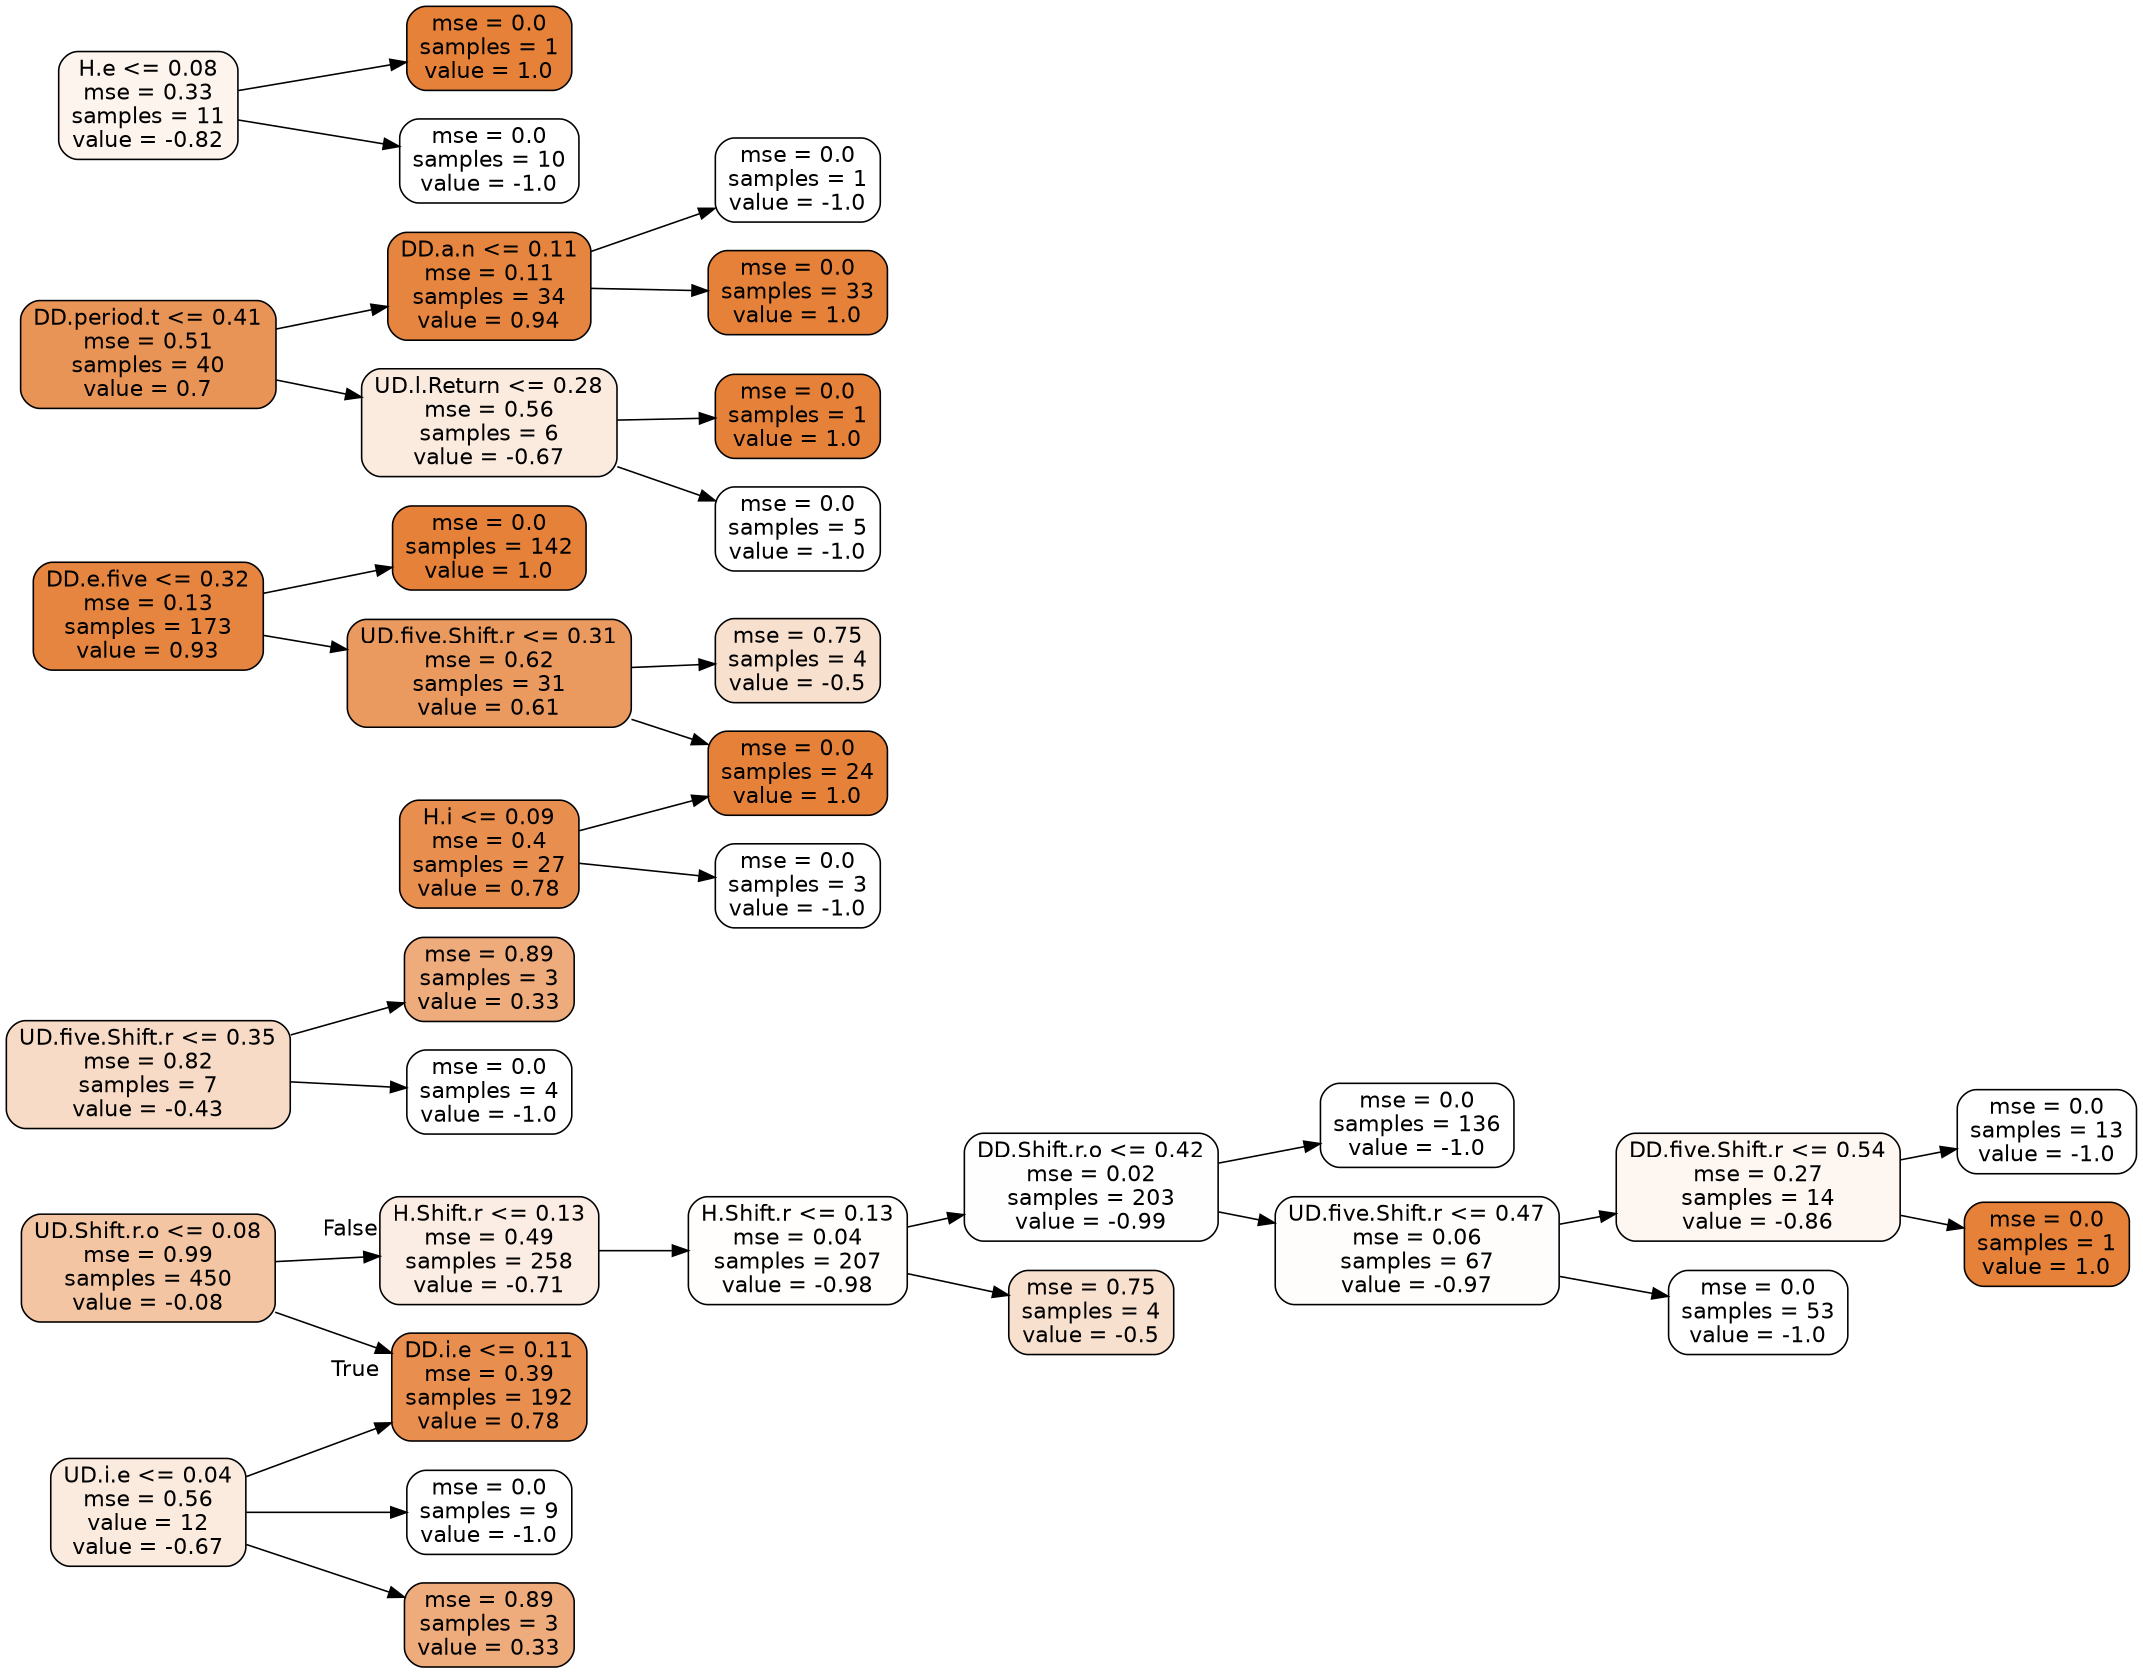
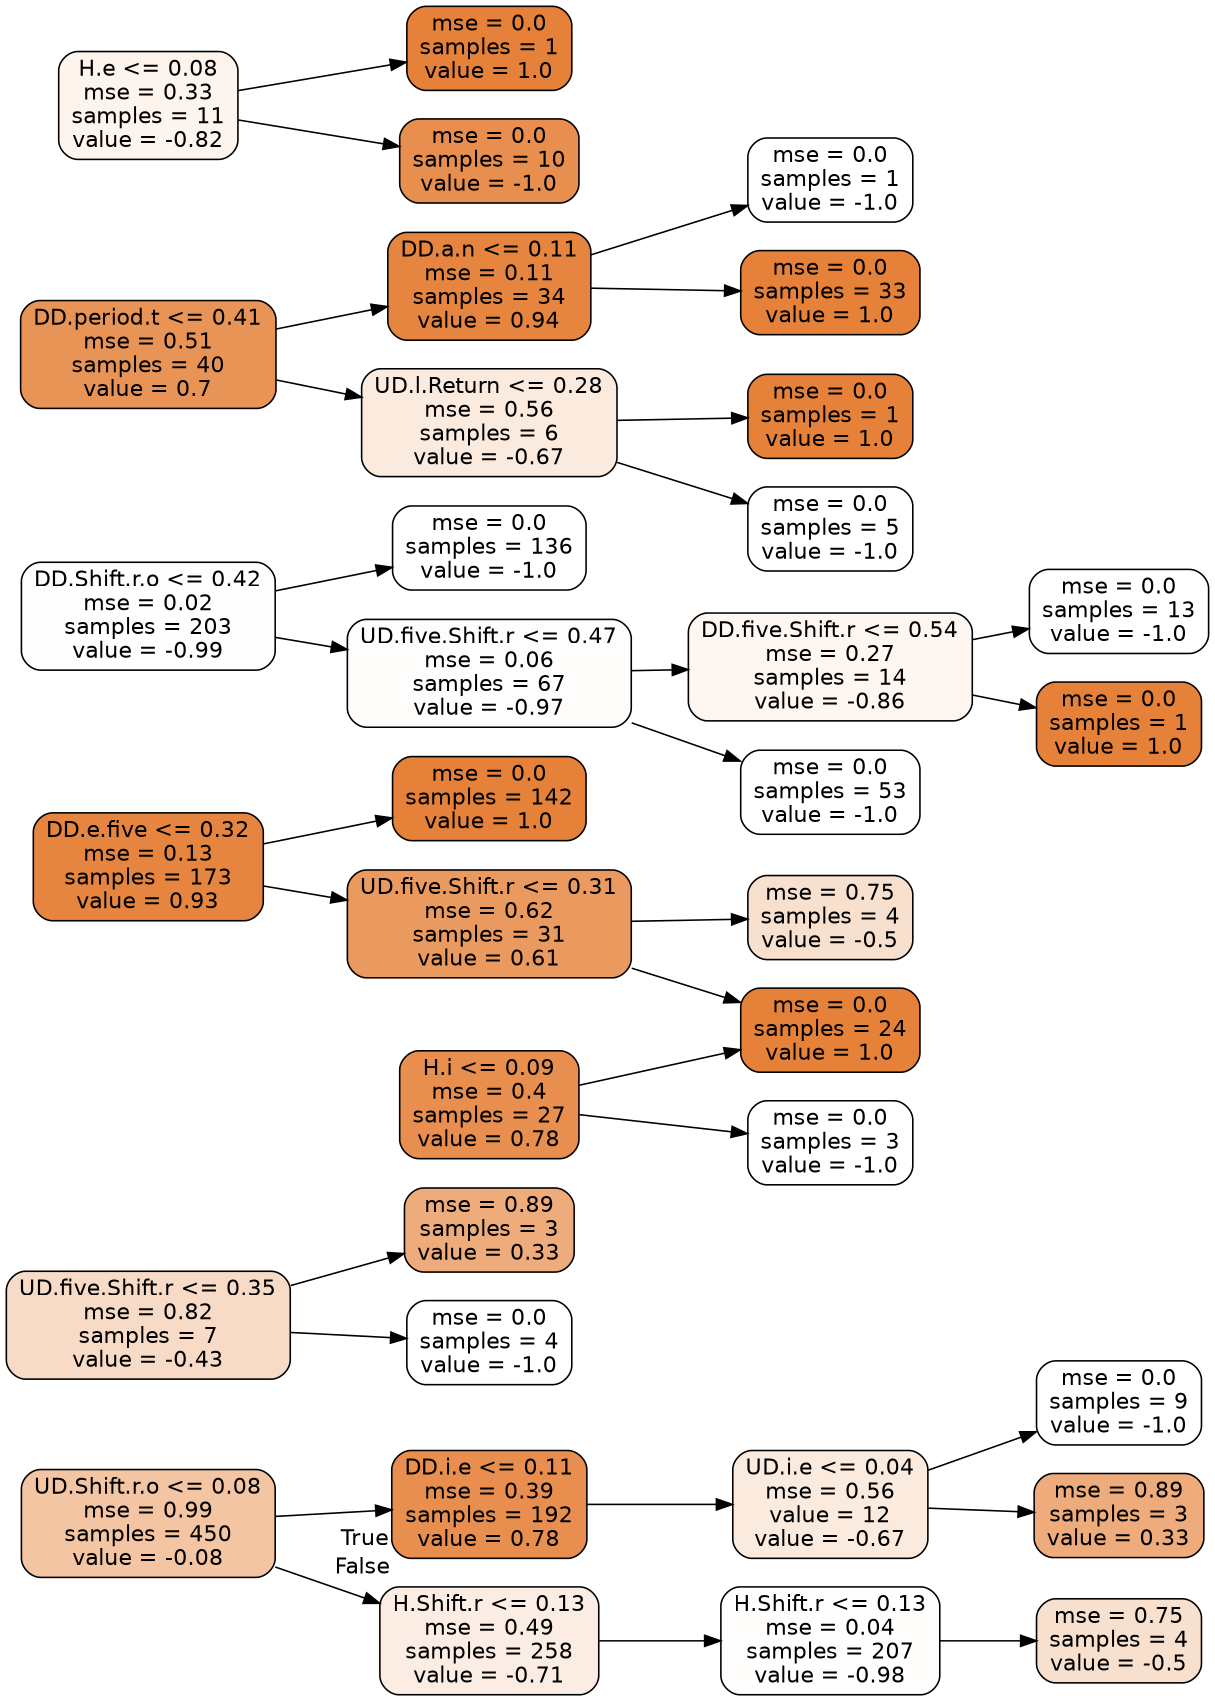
(489, 161) -> (489, 161)
(928, 1223) -> none
(311, 1453) -> (652, 1504)
